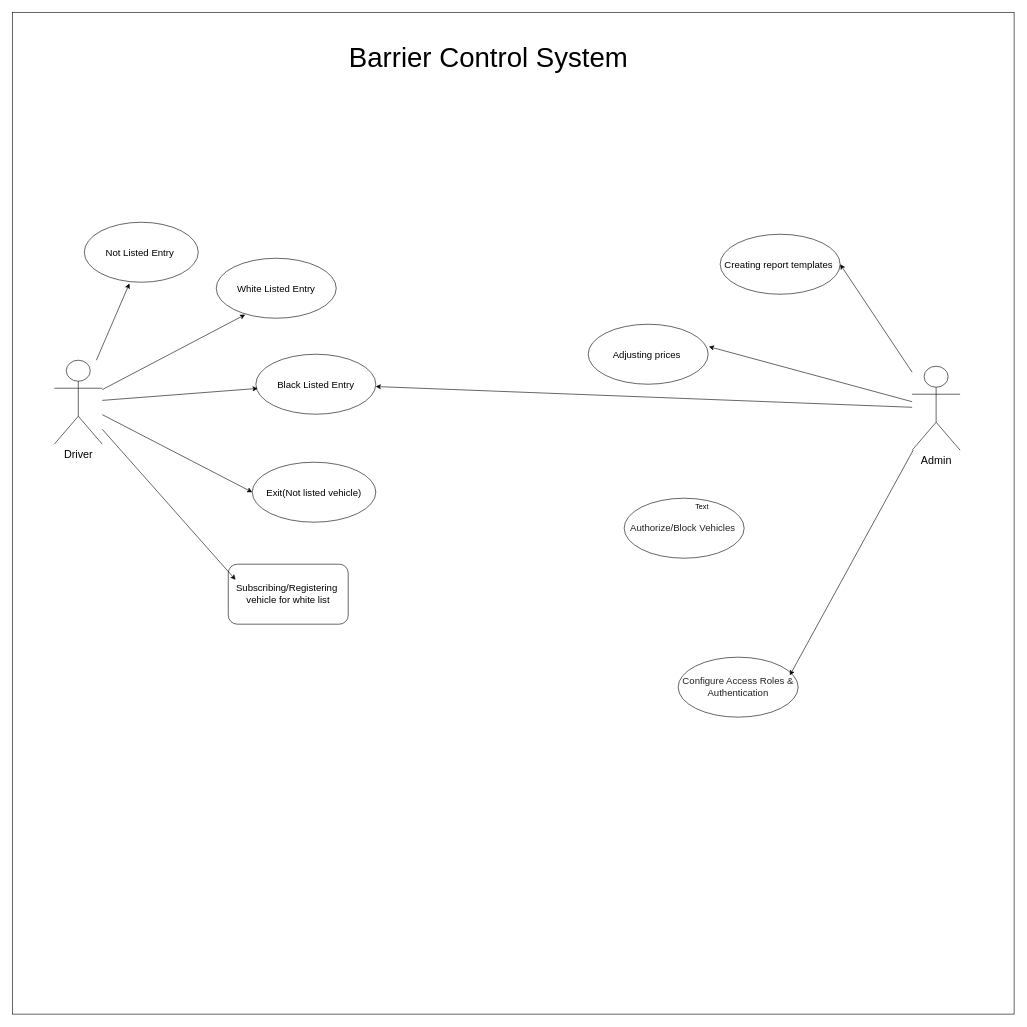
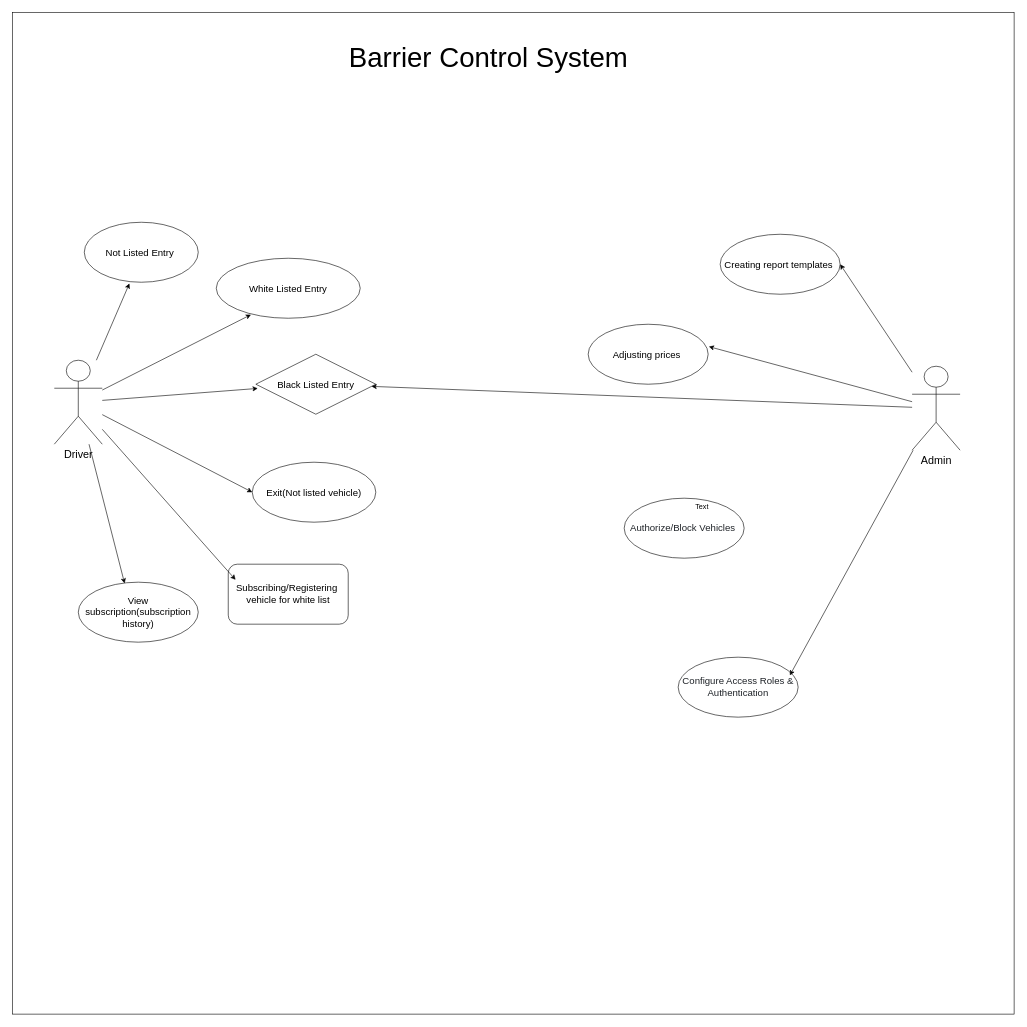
(276, 288) -> (288, 288)
(316, 384) -> (316, 384)
none -> (106, 512)
none -> (138, 612)
